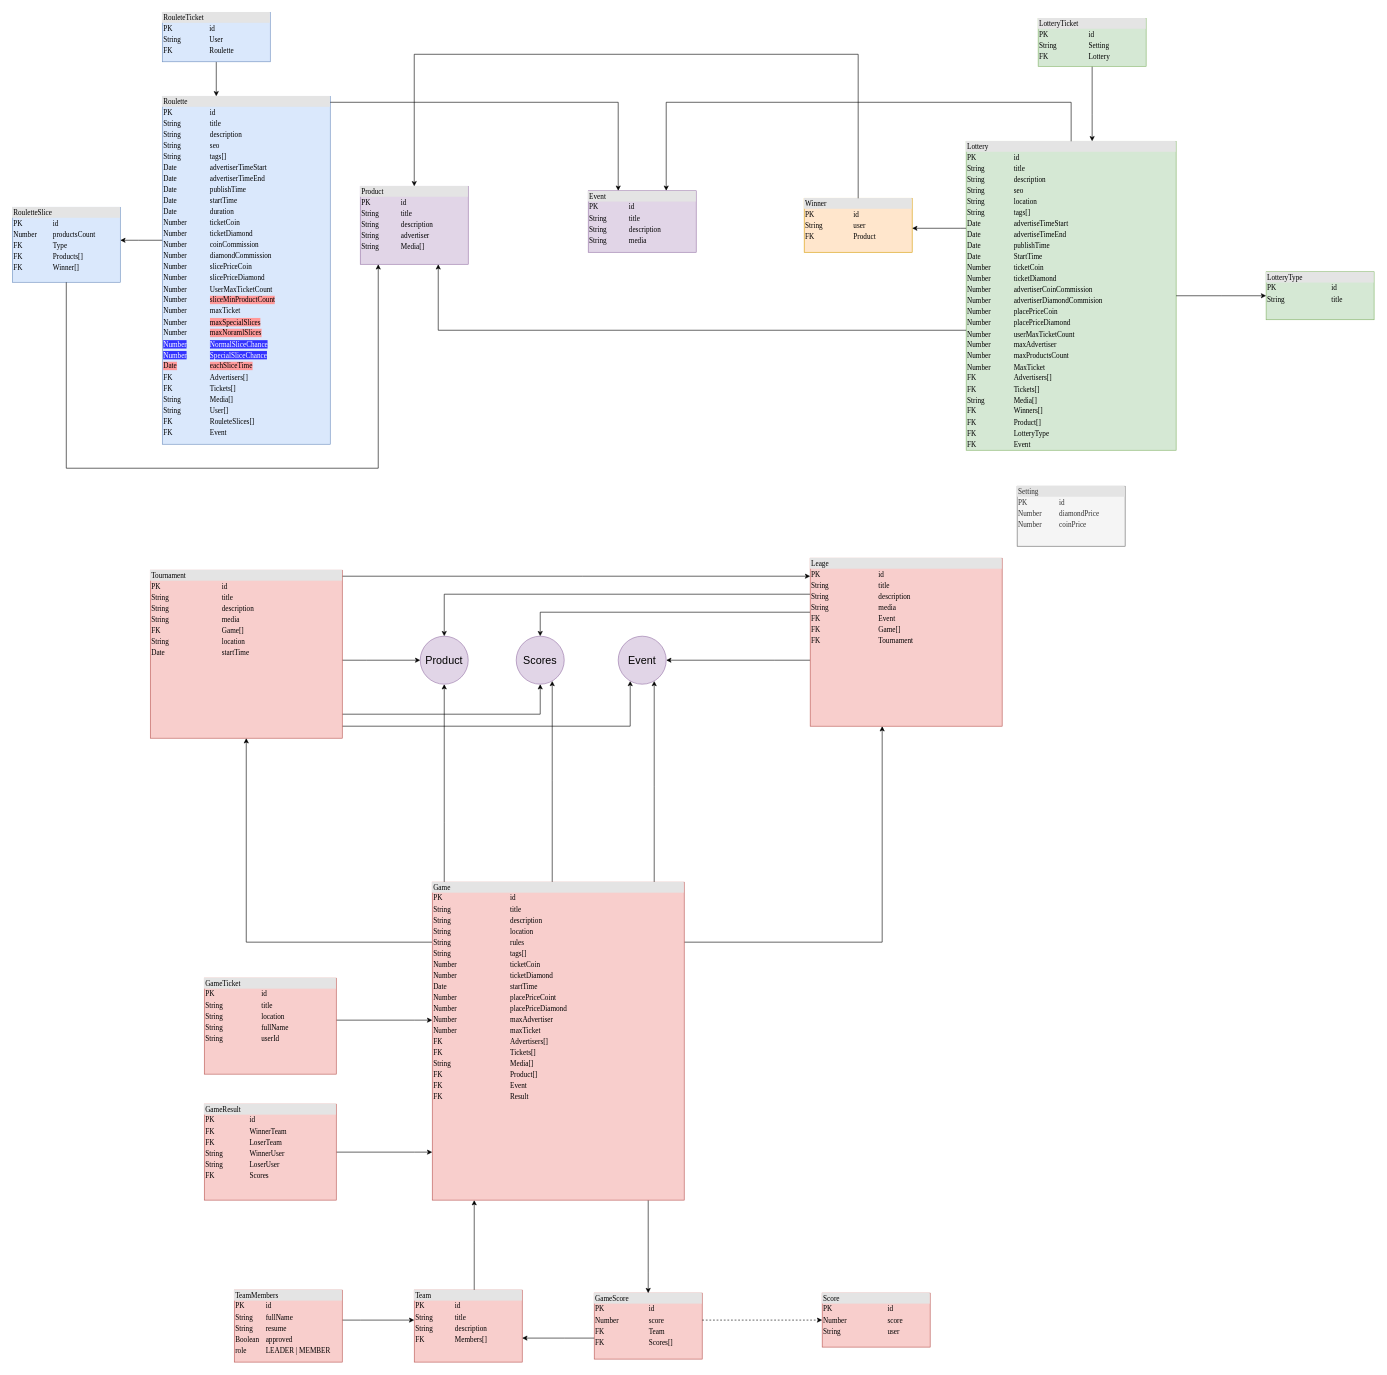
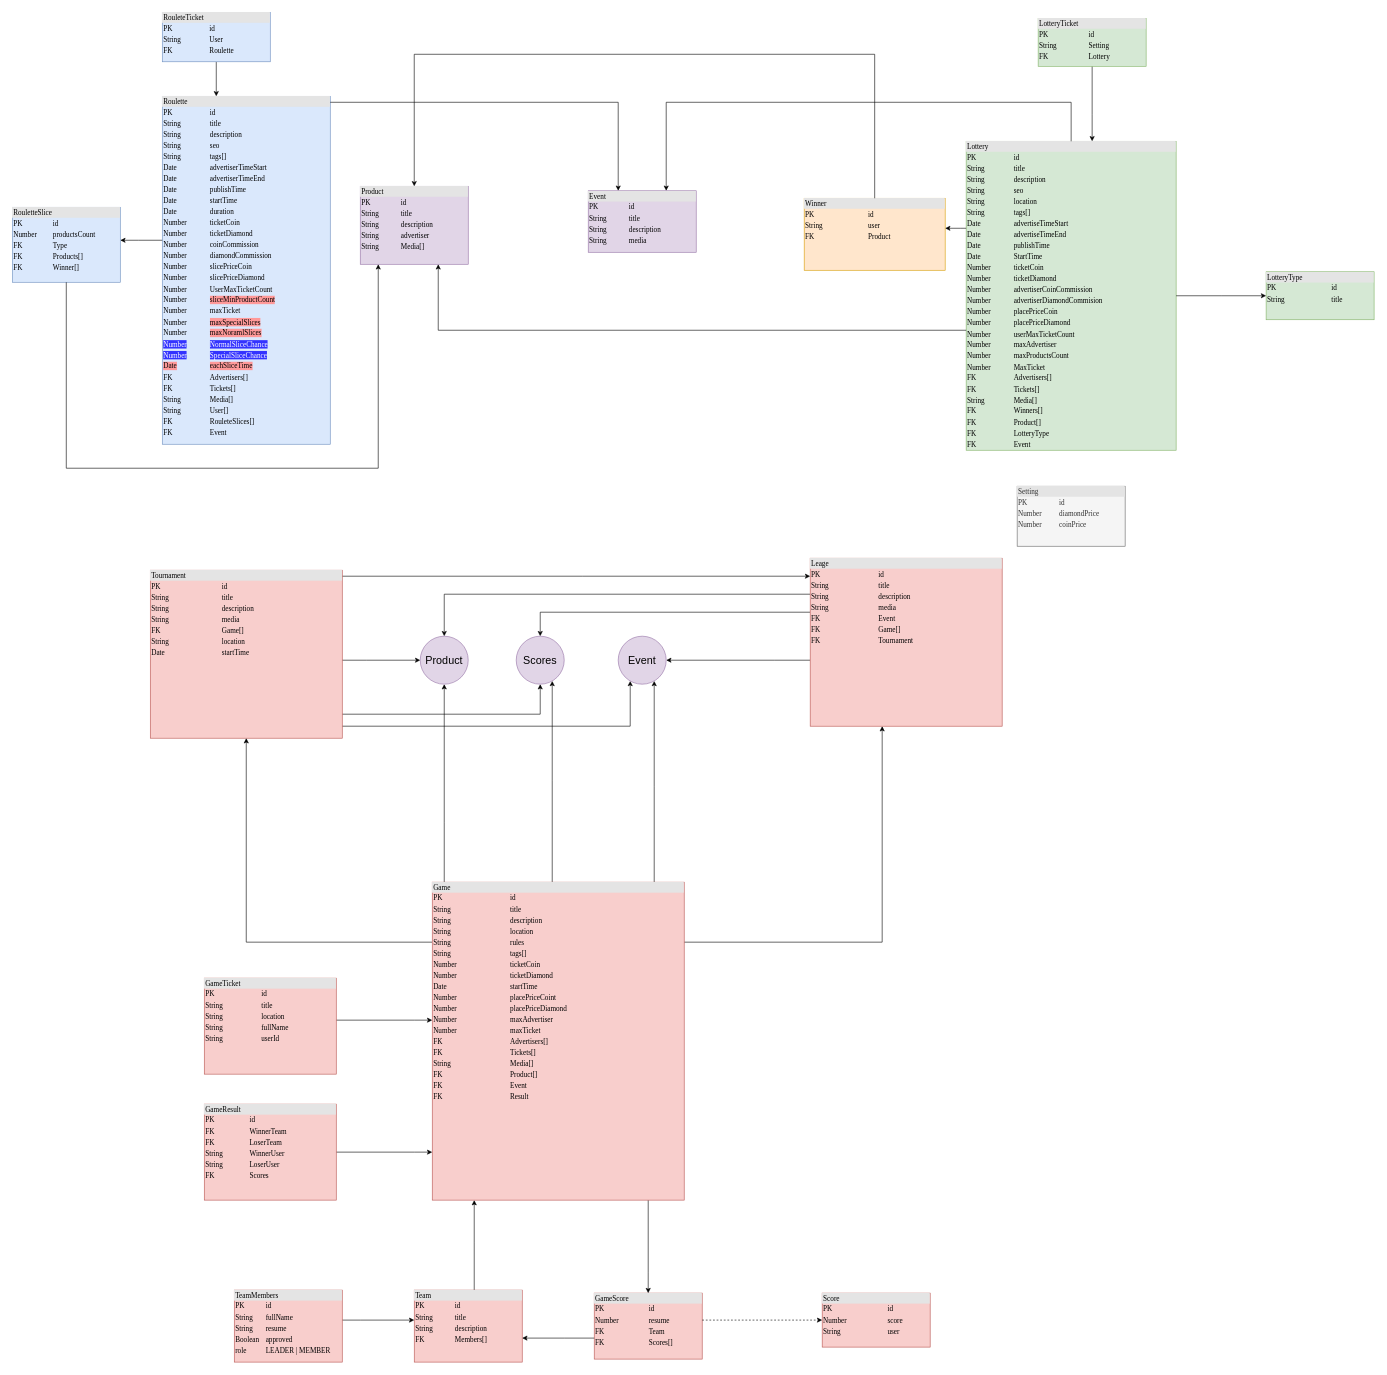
(858, 225) -> (875, 234)
(616, 1315) -> (618, 1315)
